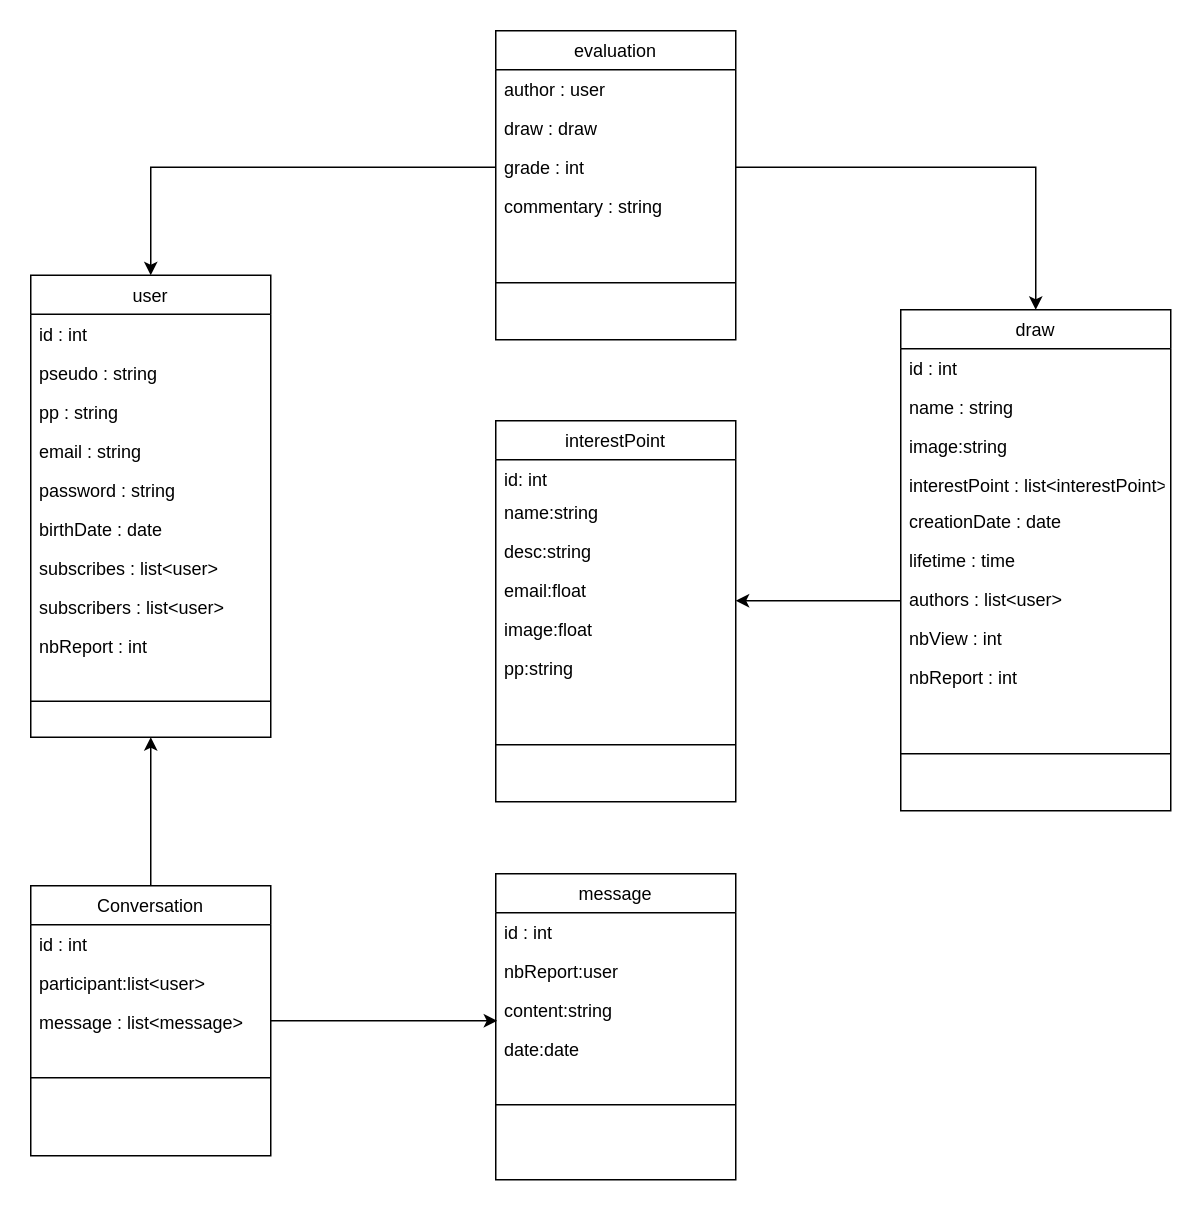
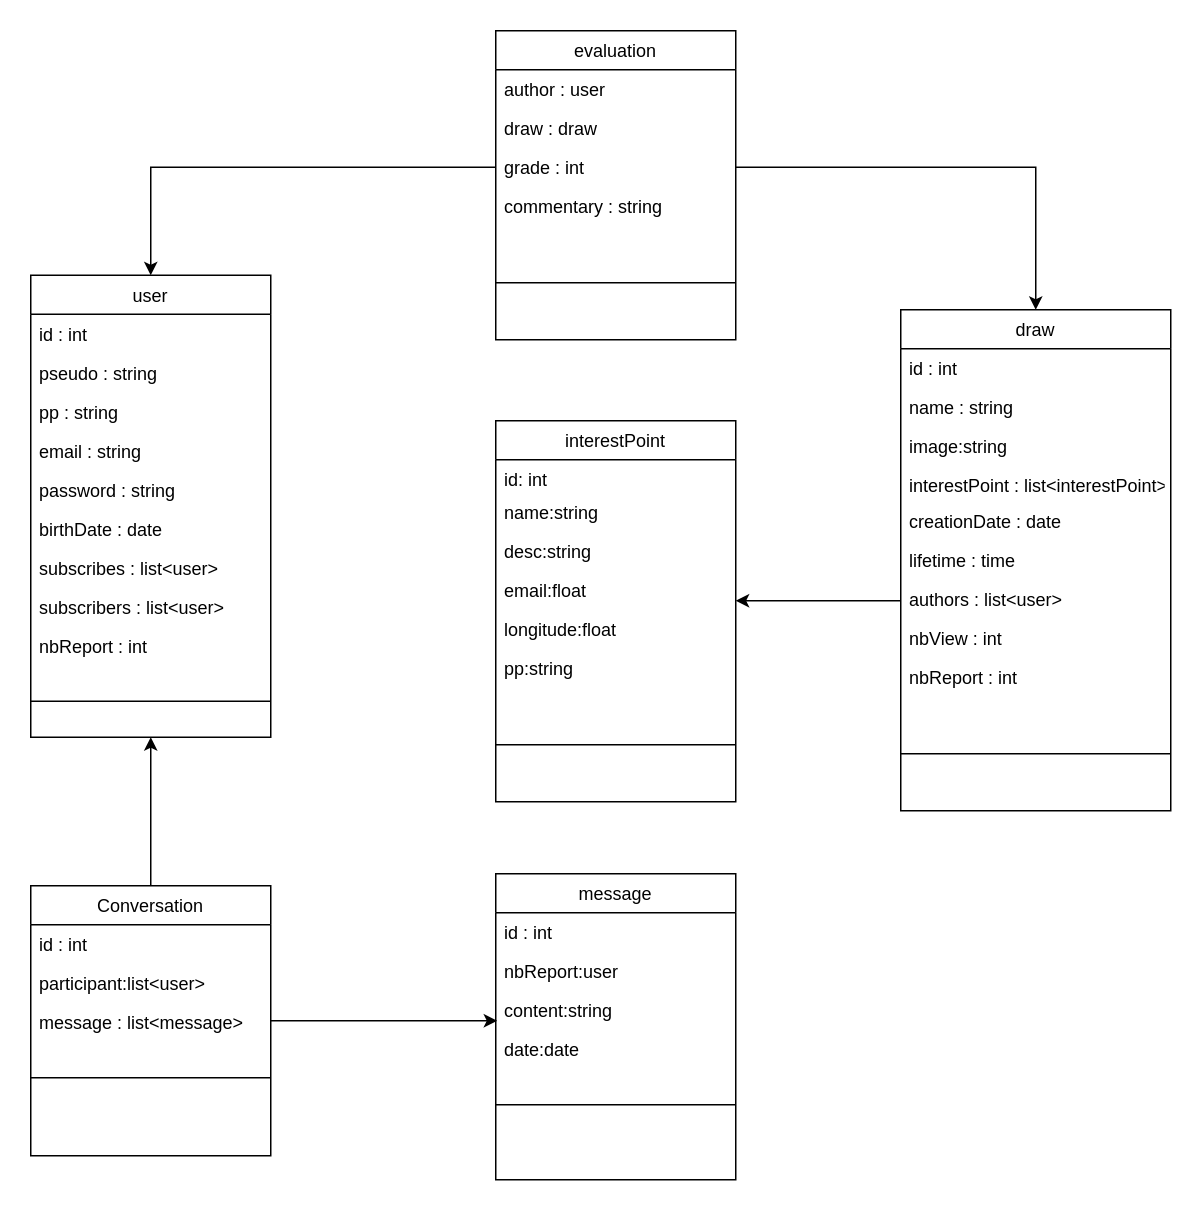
(552, 630) -> (570, 630)
